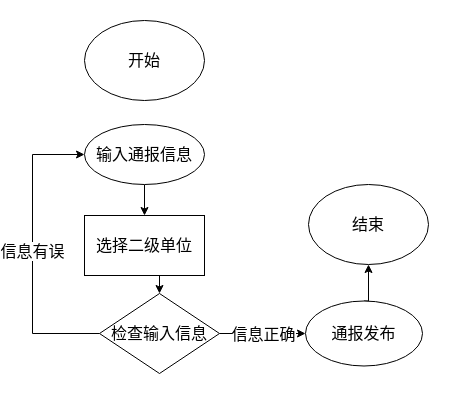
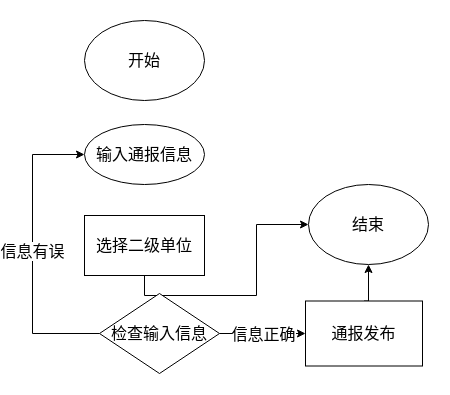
(145, 197) -> none
(160, 280) -> (249, 296)
(364, 334) -> (364, 334)
